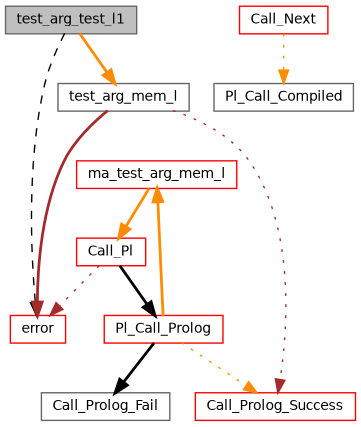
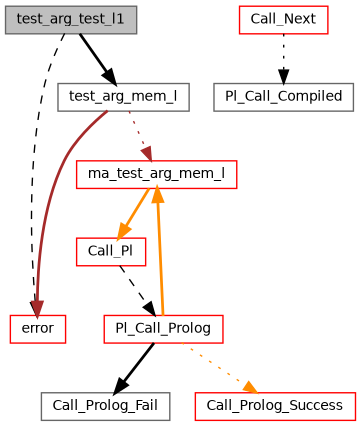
(284, 52) -> (284, 52)
(93, 53) -> (93, 53)
(276, 221) -> (137, 130)
(133, 285) -> (133, 285)
(79, 286) -> none
